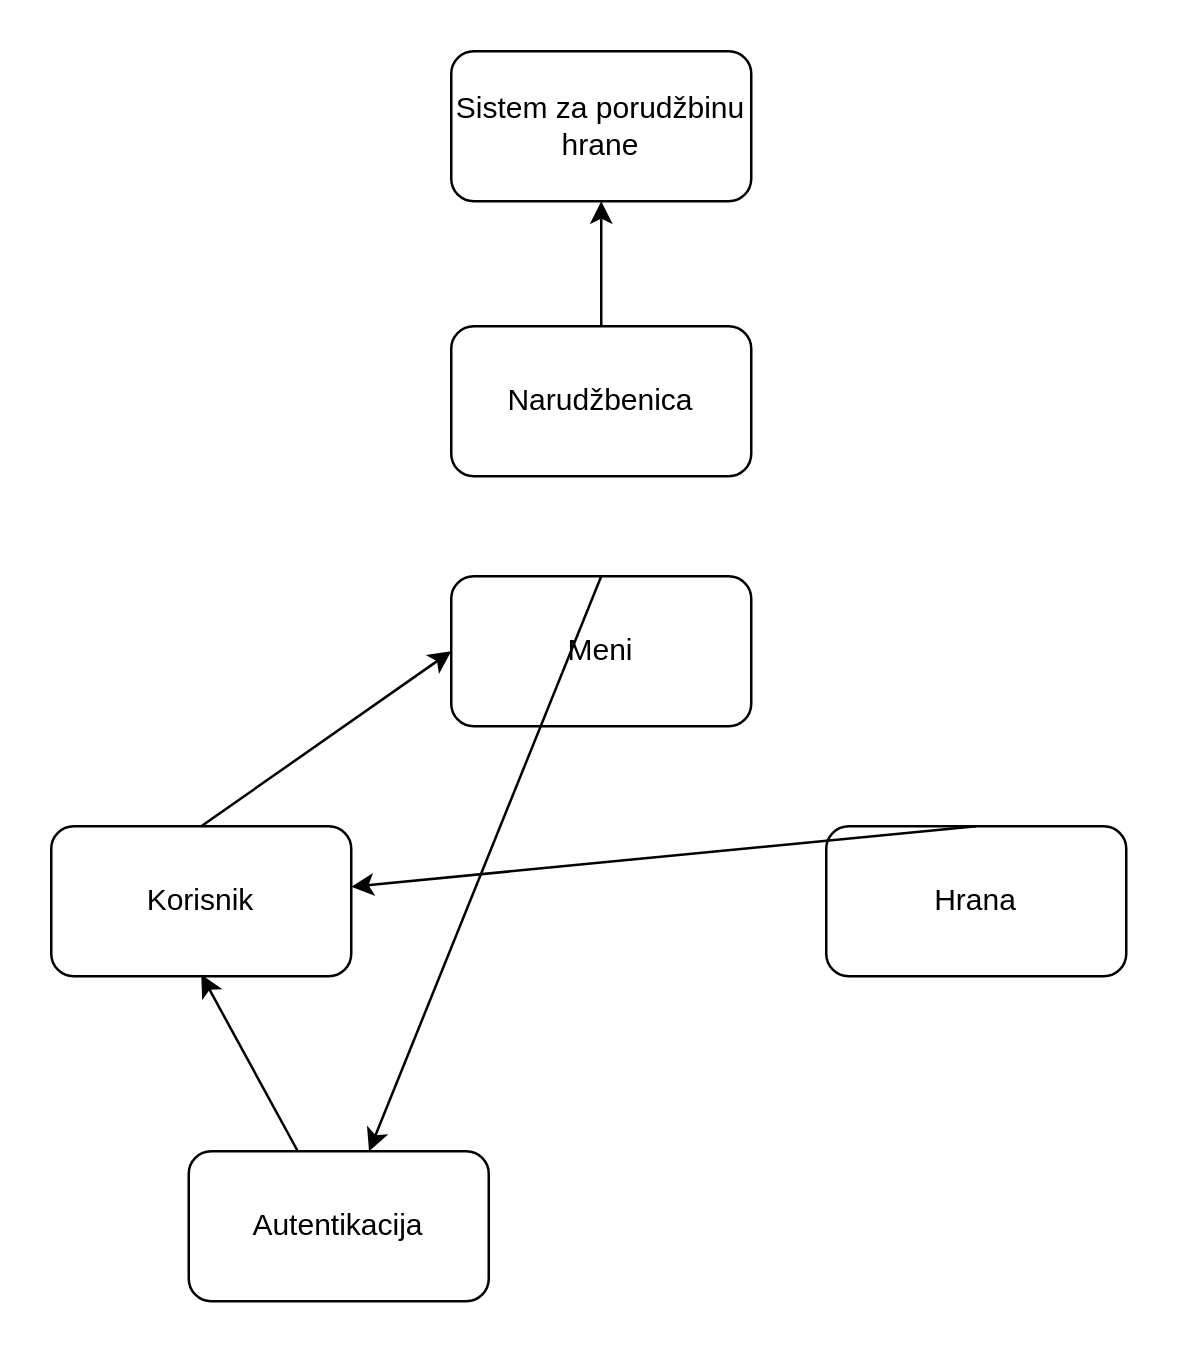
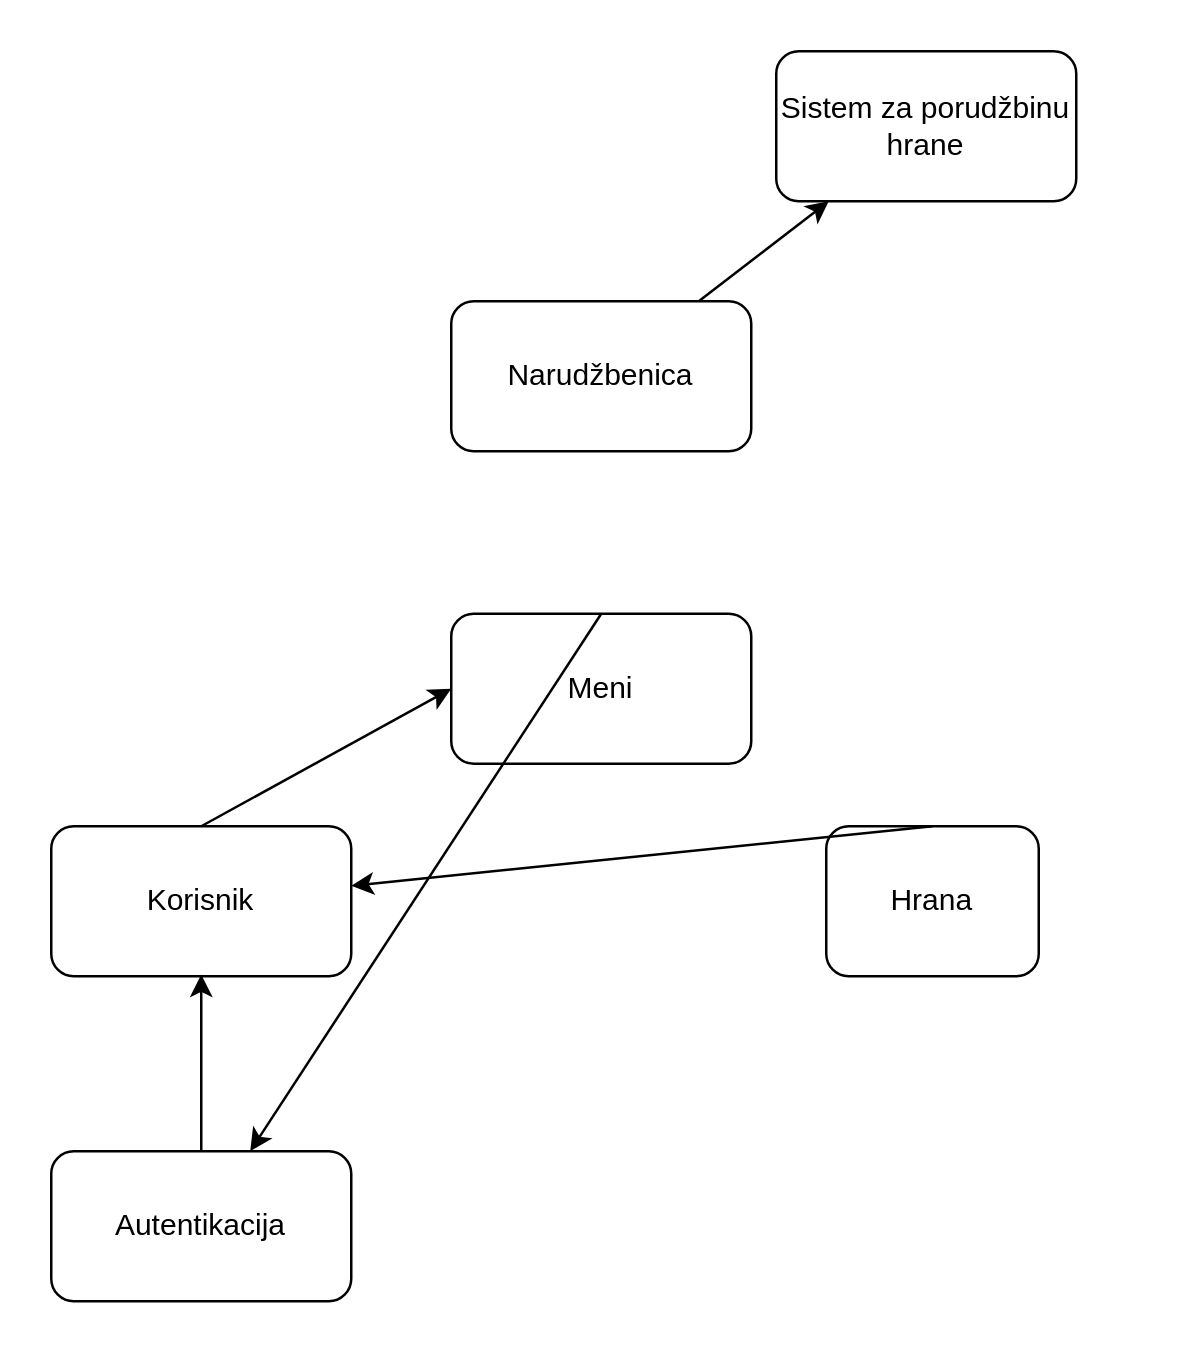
(601, 126) -> (926, 126)
(601, 401) -> (601, 376)
(601, 651) -> (601, 689)
(976, 901) -> (933, 901)
(339, 1226) -> (201, 1226)
